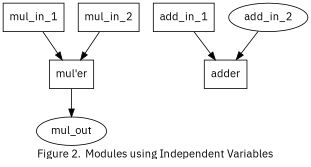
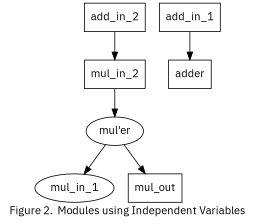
(34, 17) -> (75, 188)
(268, 17) -> (115, 17)
(250, 42) -> (115, 42)
(50, 43) -> (97, 156)
(72, 74) -> (115, 131)
(72, 131) -> (155, 188)
